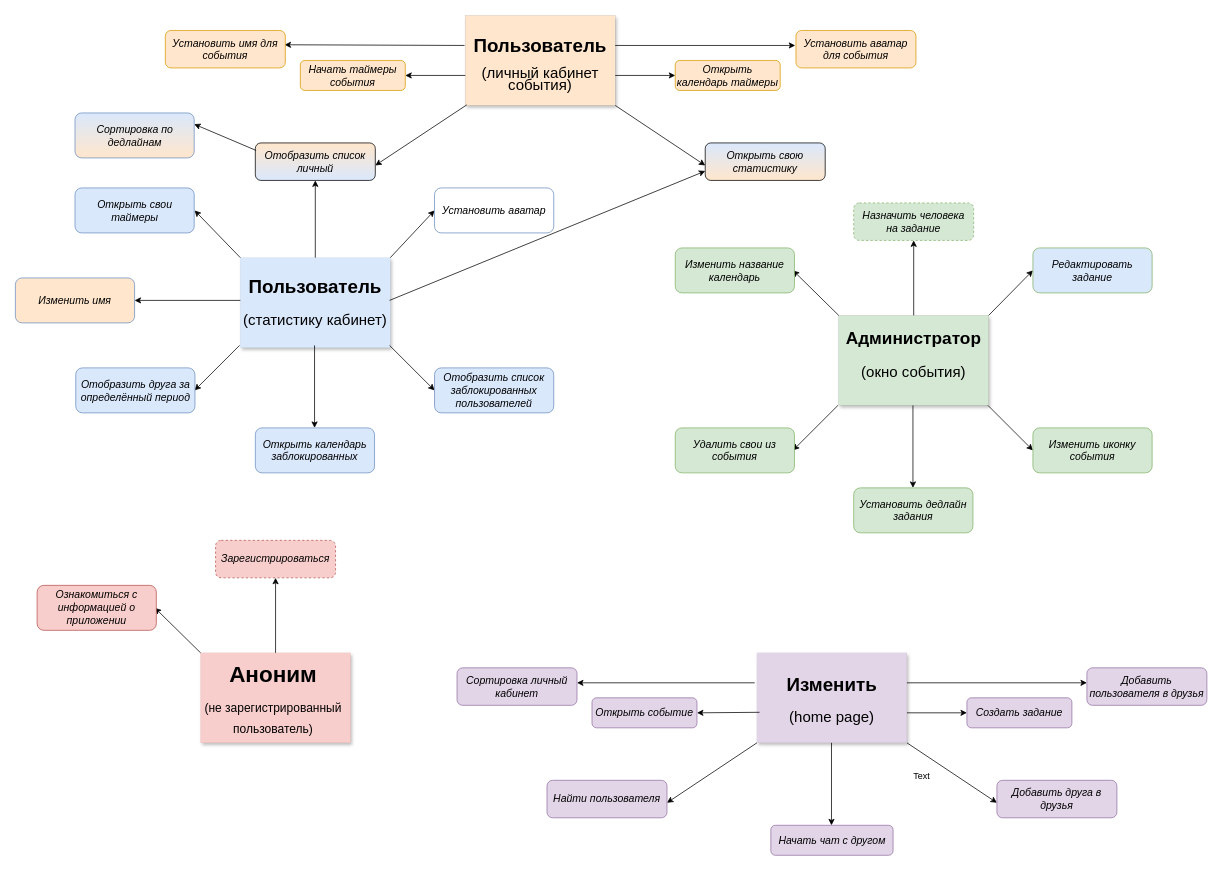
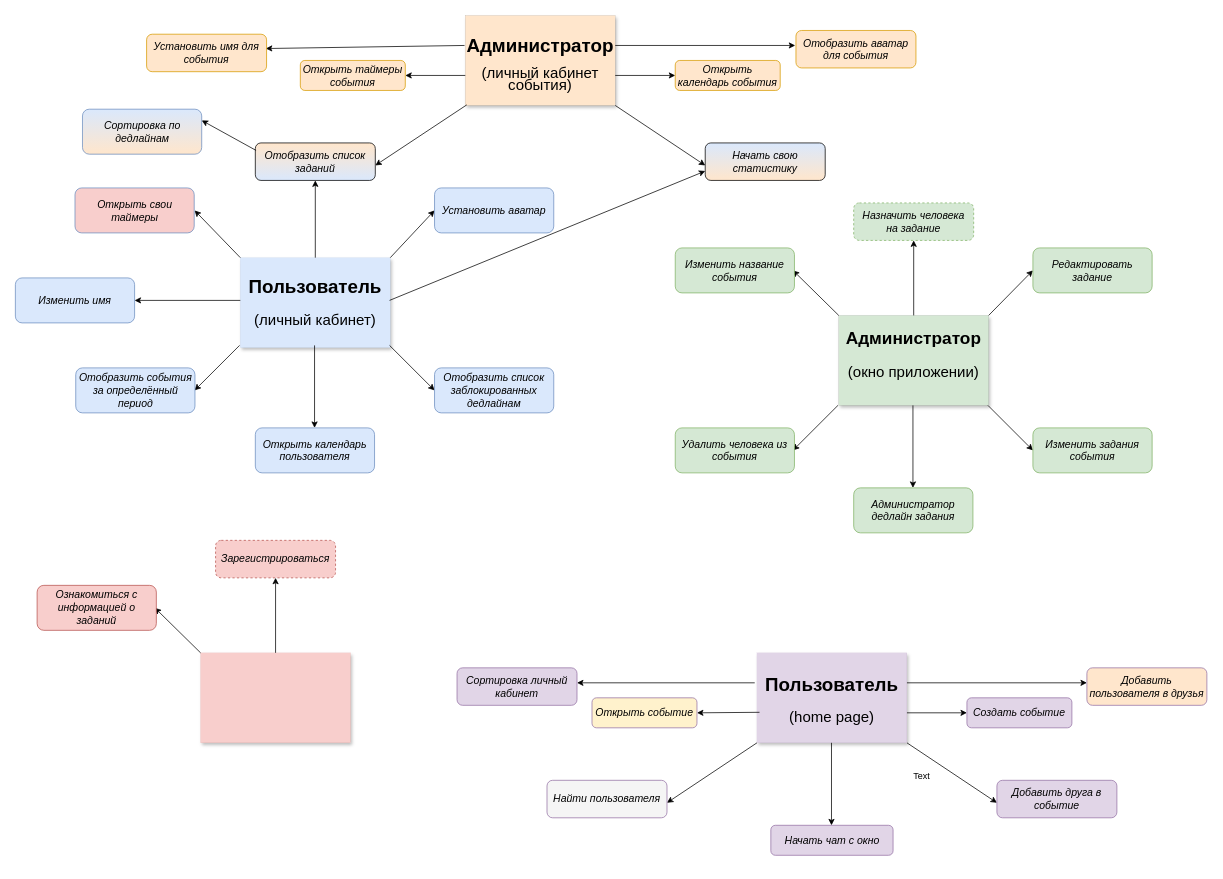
(540, 46) -> (540, 46)
(225, 49) -> (207, 53)
(856, 49) -> (856, 49)
(353, 75) -> (353, 75)
(728, 75) -> (728, 75)
(135, 135) -> (142, 132)
(315, 162) -> (315, 162)
(765, 162) -> (765, 162)
(135, 210) -> (135, 210)
(494, 210) -> (494, 210)
(735, 270) -> (735, 270)
(1093, 270) -> (1093, 270)
(315, 286) -> (315, 286)
(75, 300) -> (75, 300)
(914, 334) -> (914, 339)
(136, 390) -> (136, 390)
(494, 390) -> (494, 390)
(315, 450) -> (315, 450)
(735, 450) -> (735, 450)
(1093, 450) -> (1093, 450)
(914, 510) -> (914, 510)
(97, 608) -> (97, 608)
(832, 684) -> (832, 684)
(1147, 687) -> (1147, 687)
(273, 698) -> none
(645, 713) -> (645, 713)
(1020, 713) -> (1020, 713)
(607, 799) -> (607, 799)
(1057, 799) -> (1057, 799)
(833, 840) -> (833, 840)
